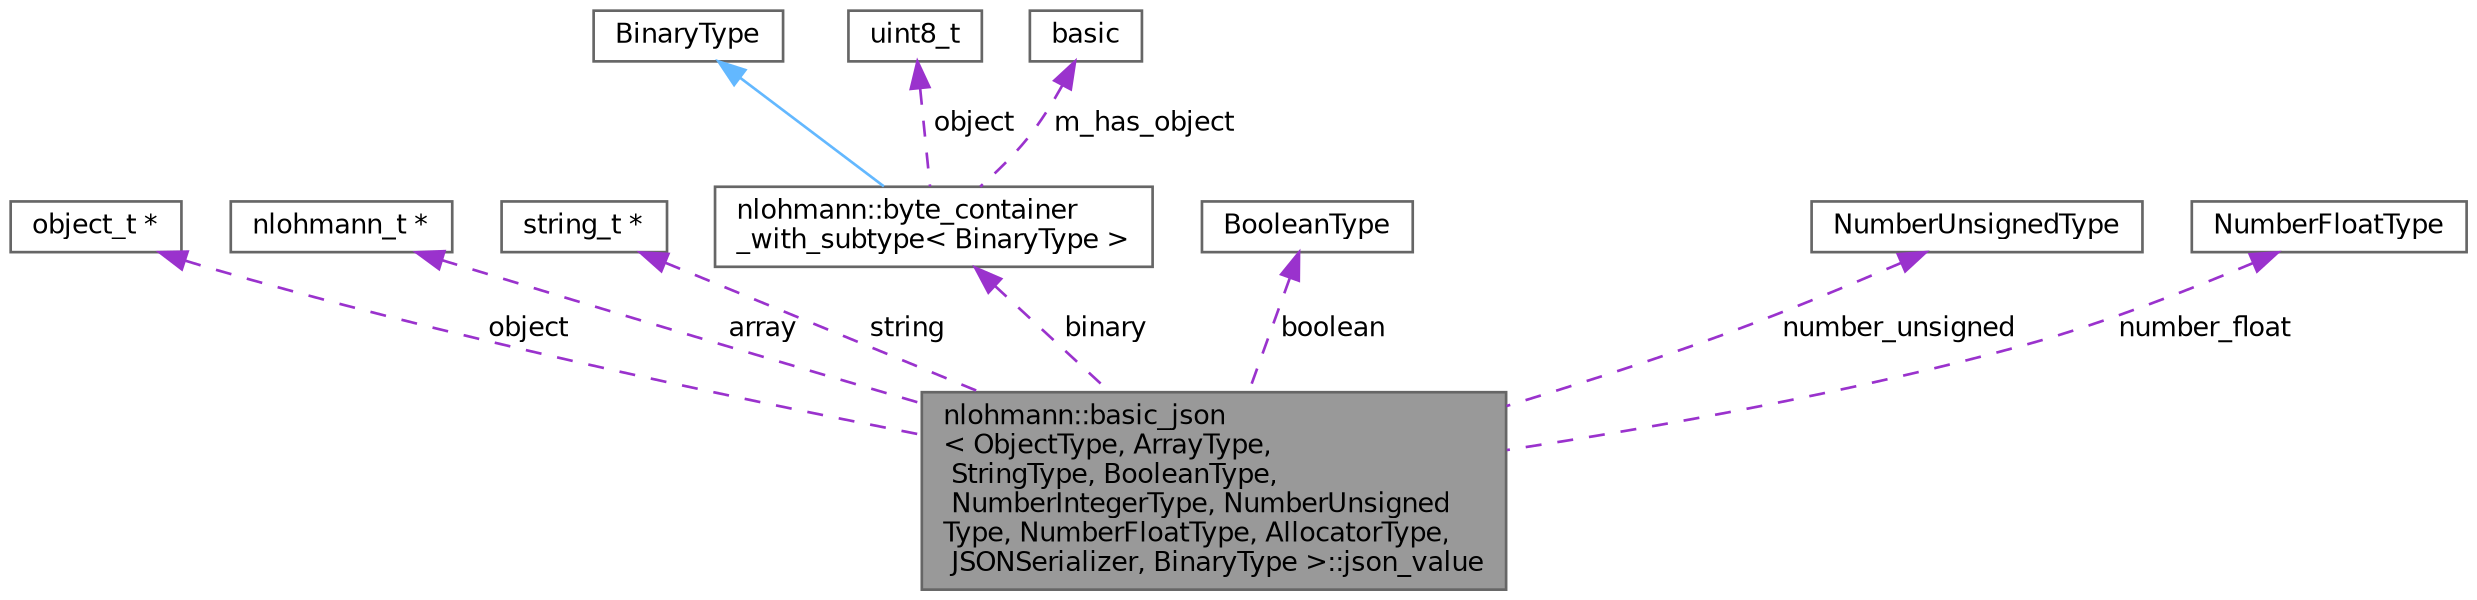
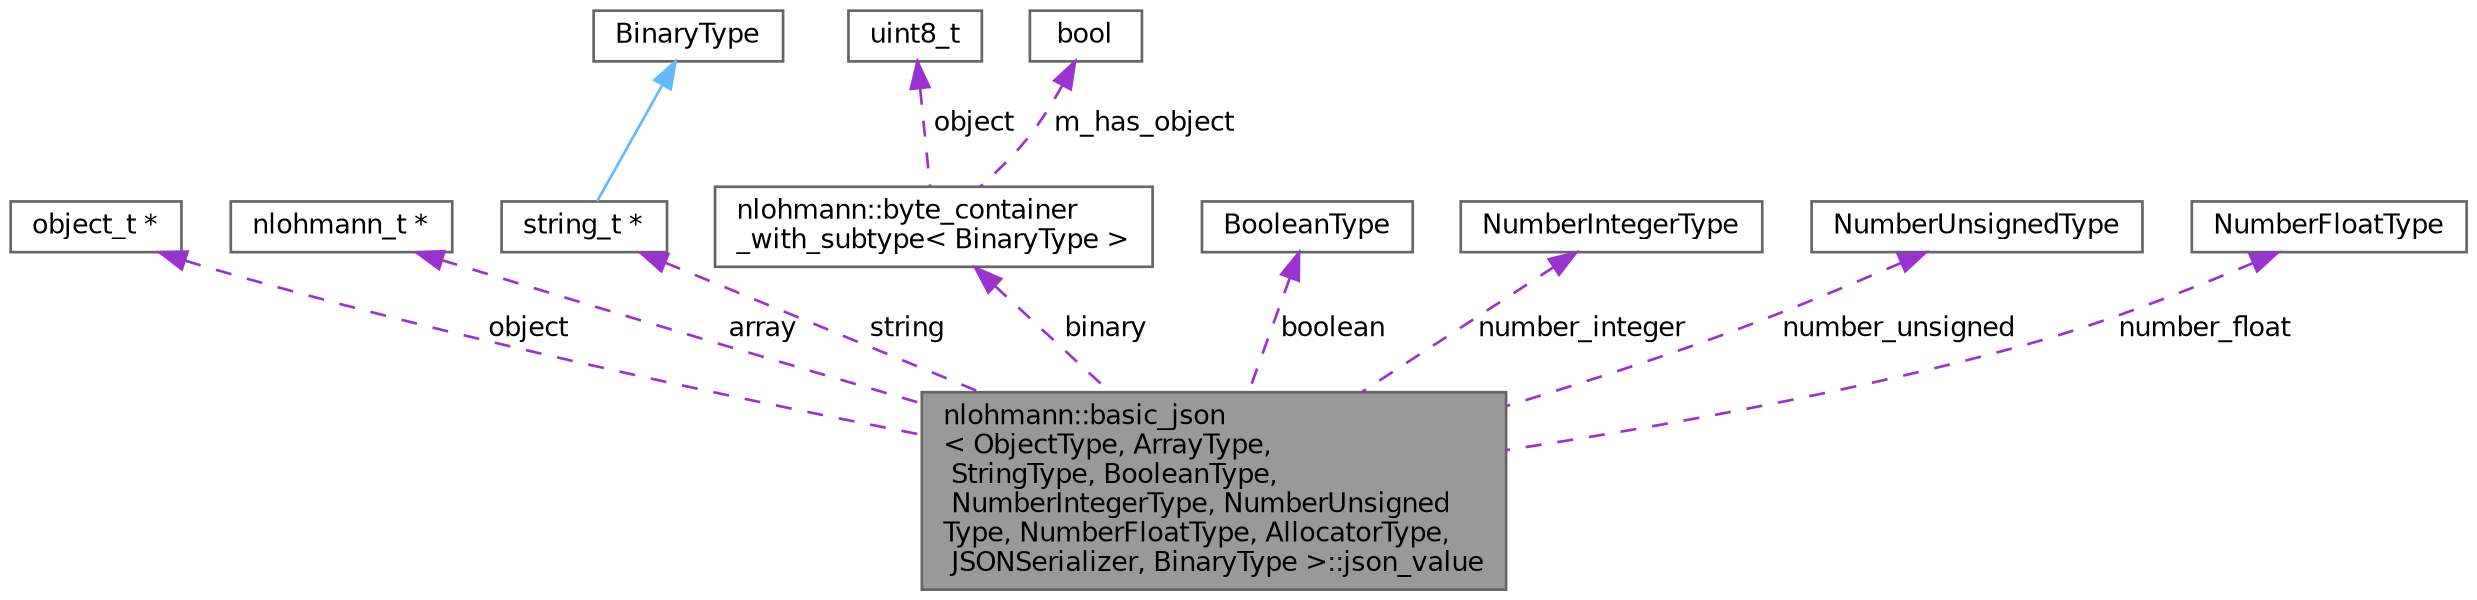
(1086, 36) -> (1086, 36)
(812, 132) -> (630, 143)
none -> (1612, 227)
